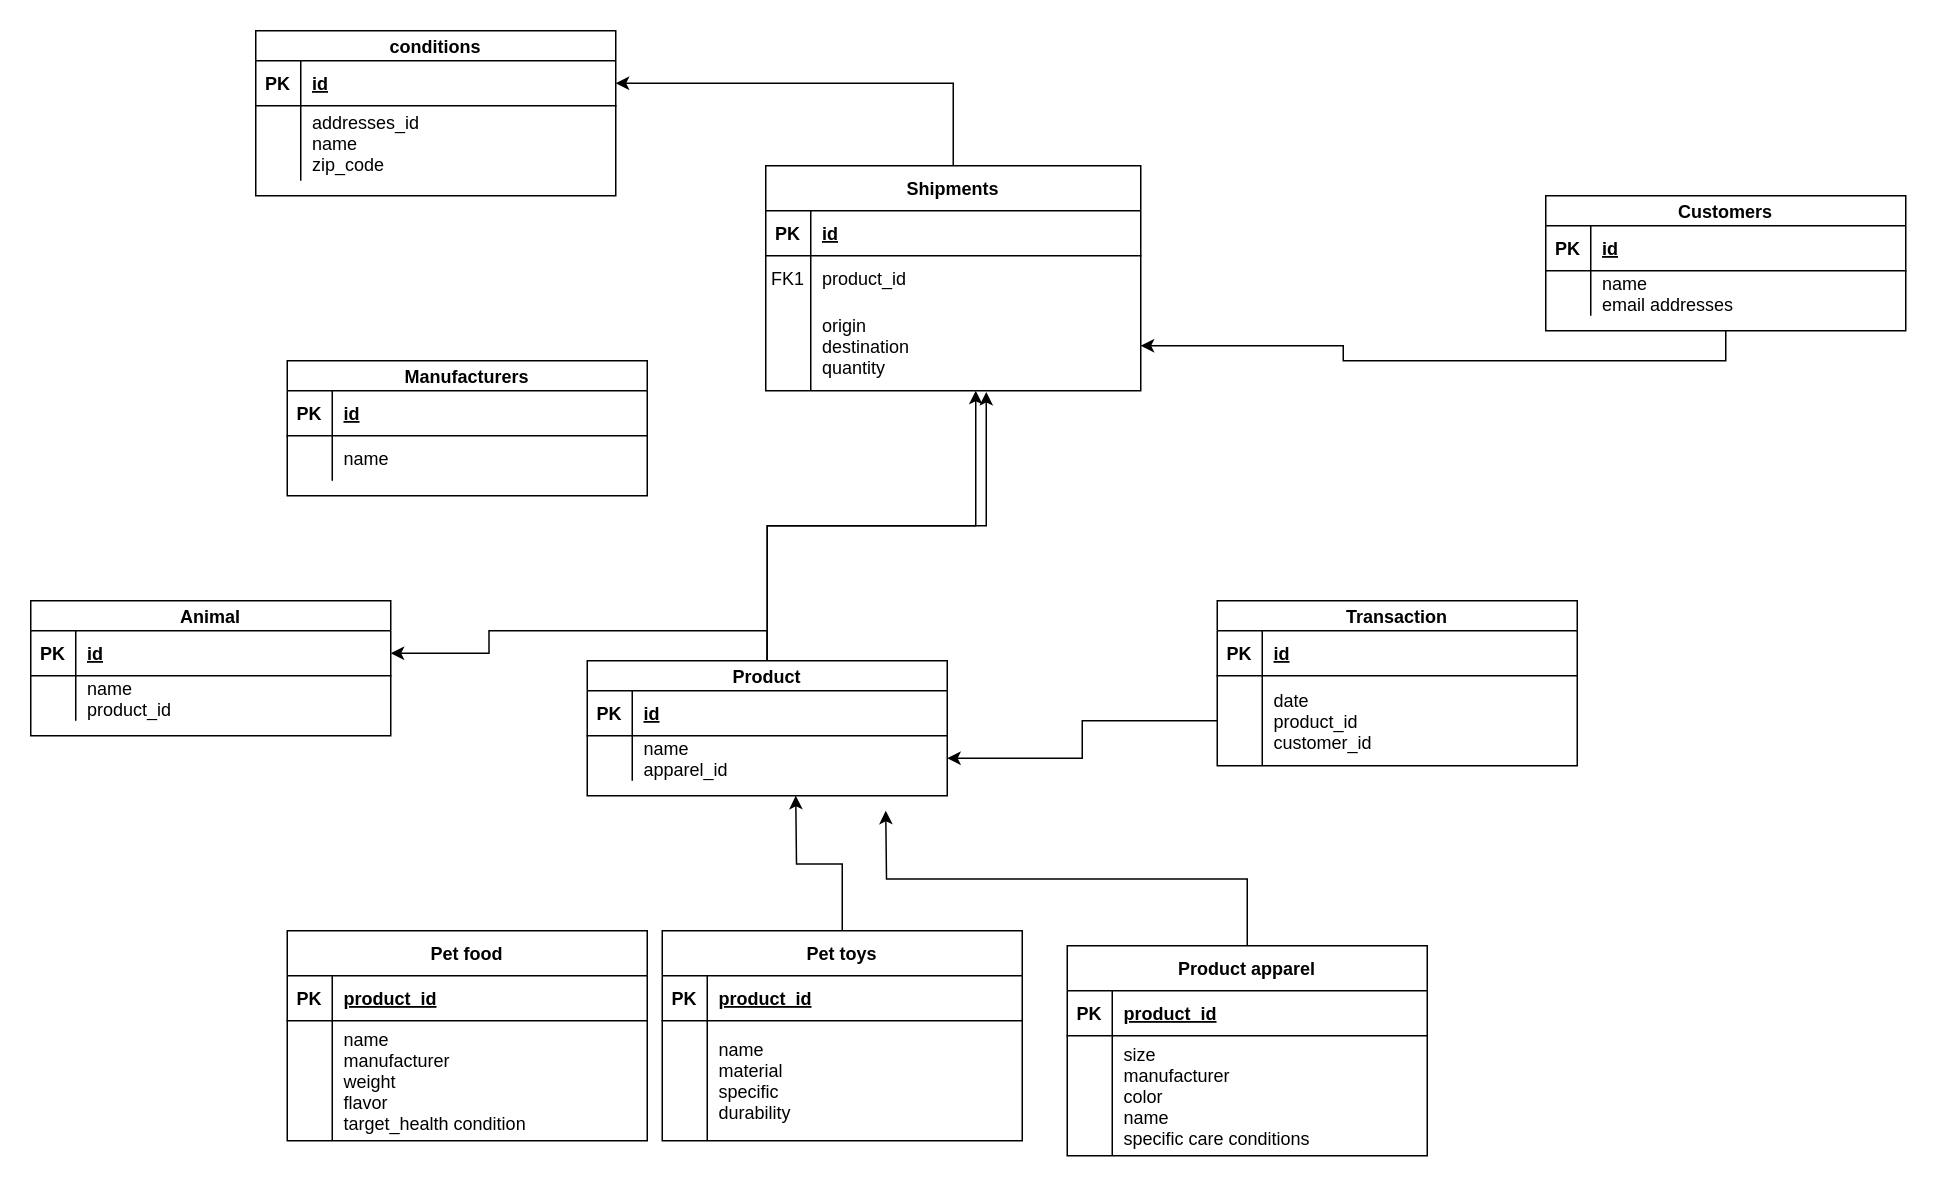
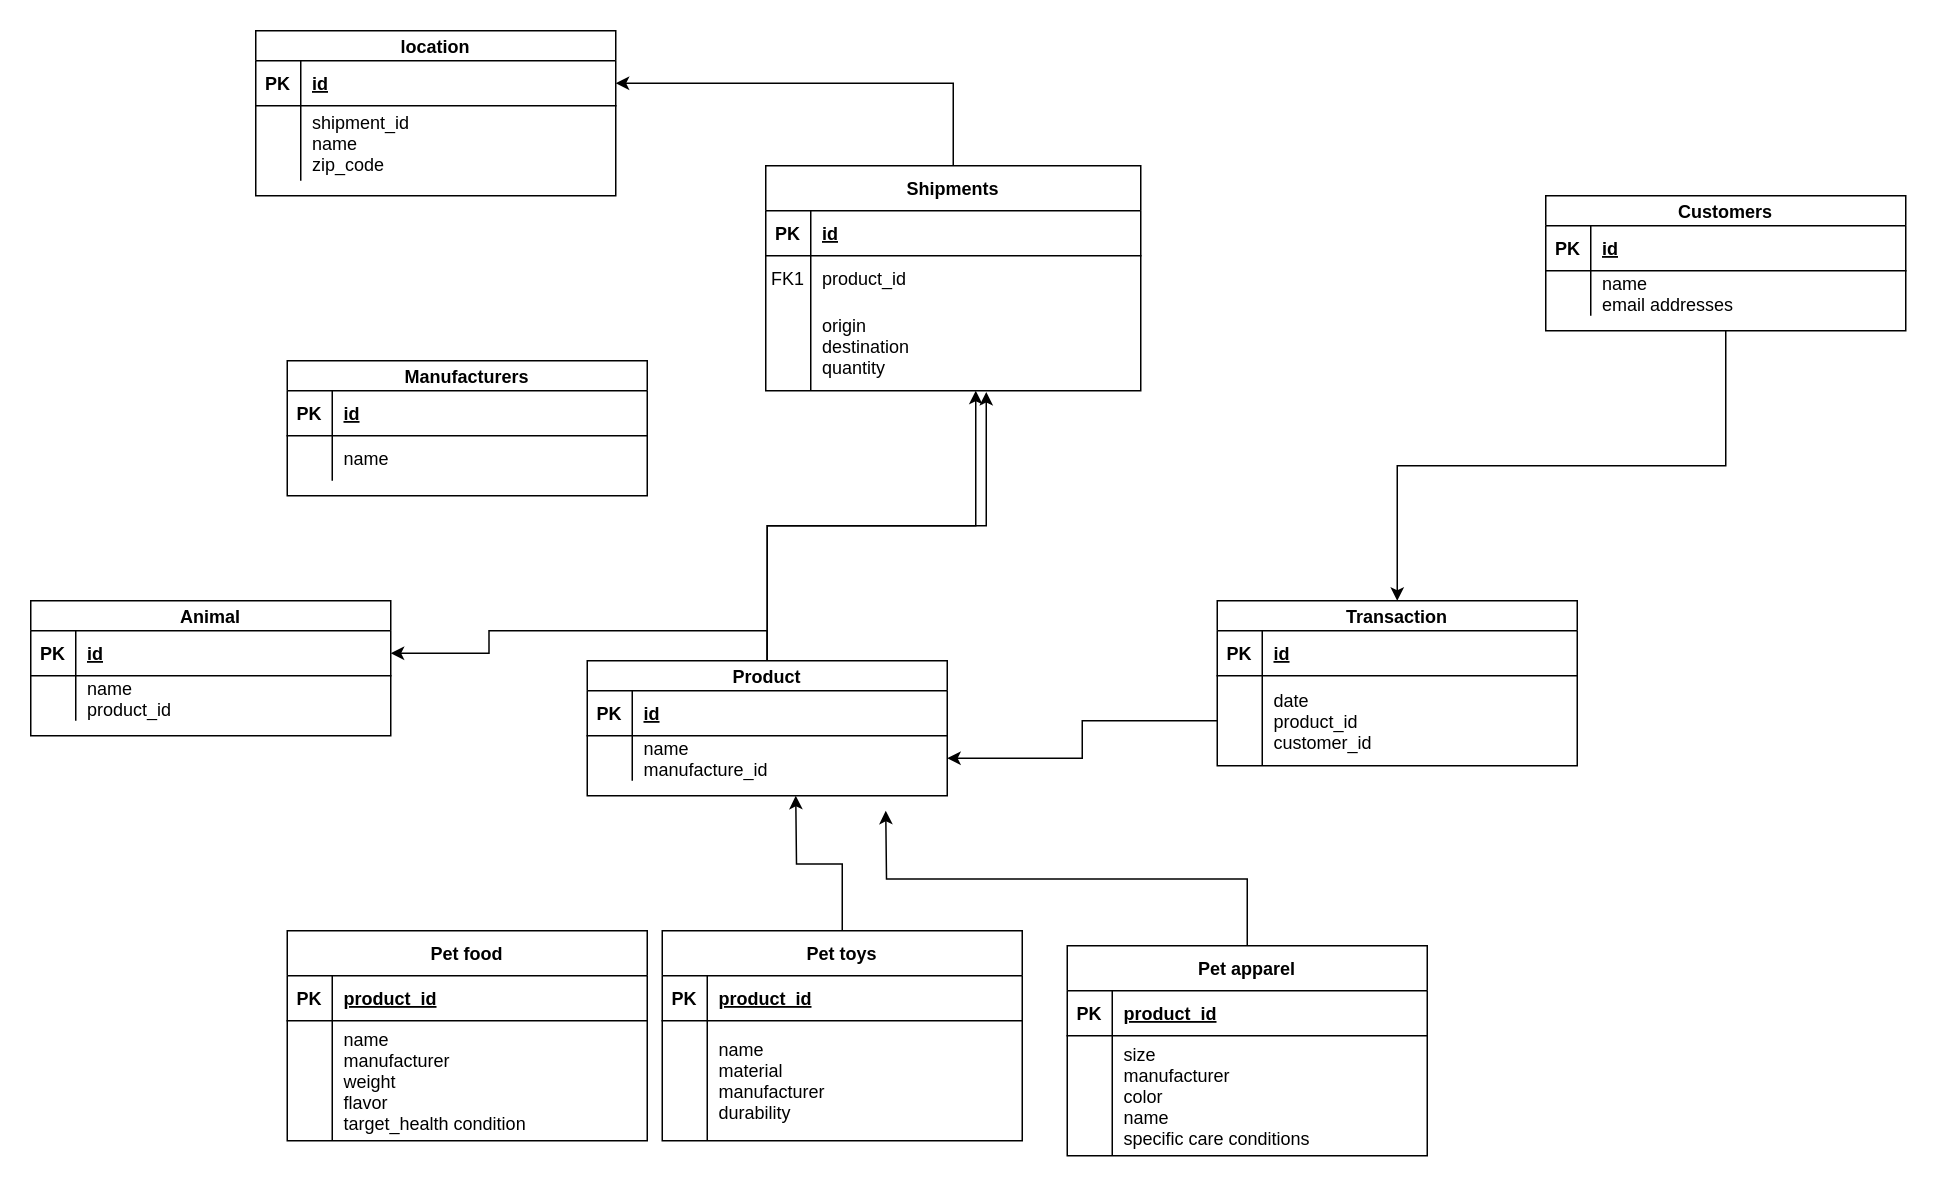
(435, 47) -> (435, 47)
(370, 123) -> (363, 123)
(1432, 361) -> (1553, 466)
(664, 749) -> (664, 749)
(1247, 969) -> (1247, 969)
(739, 1050) -> (739, 1050)
